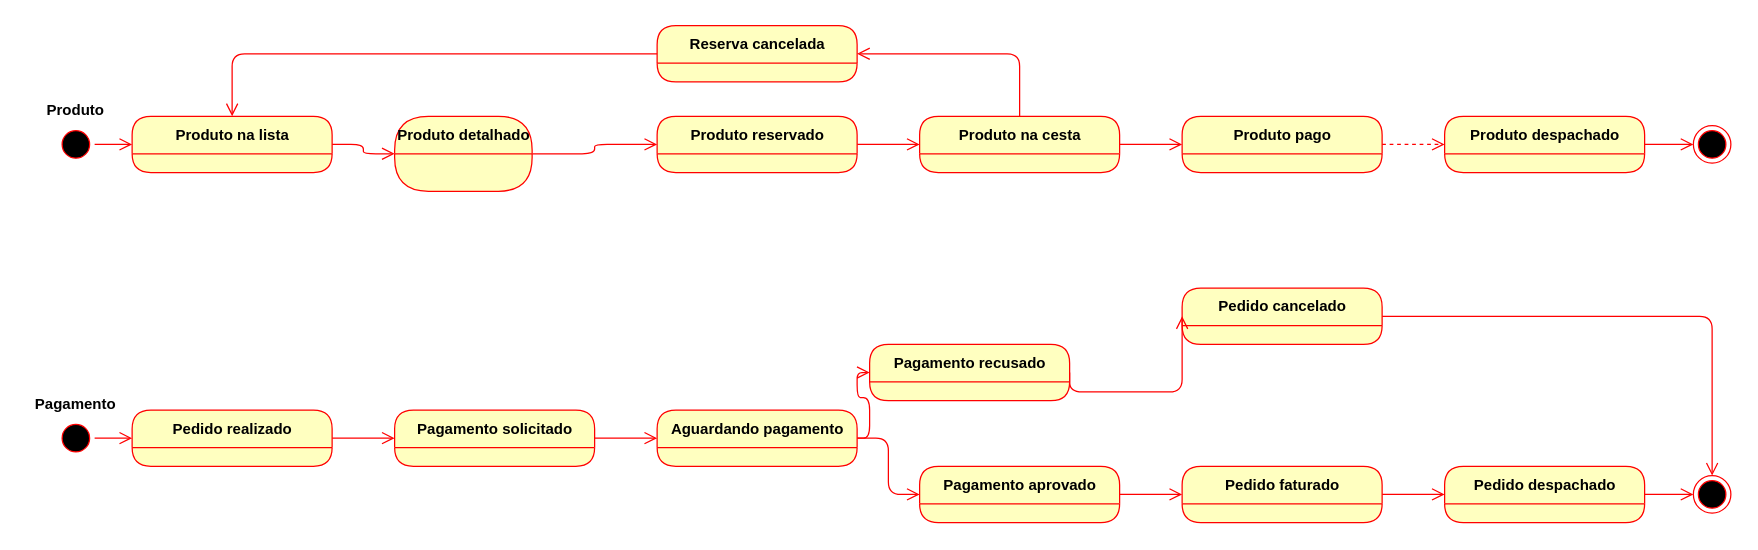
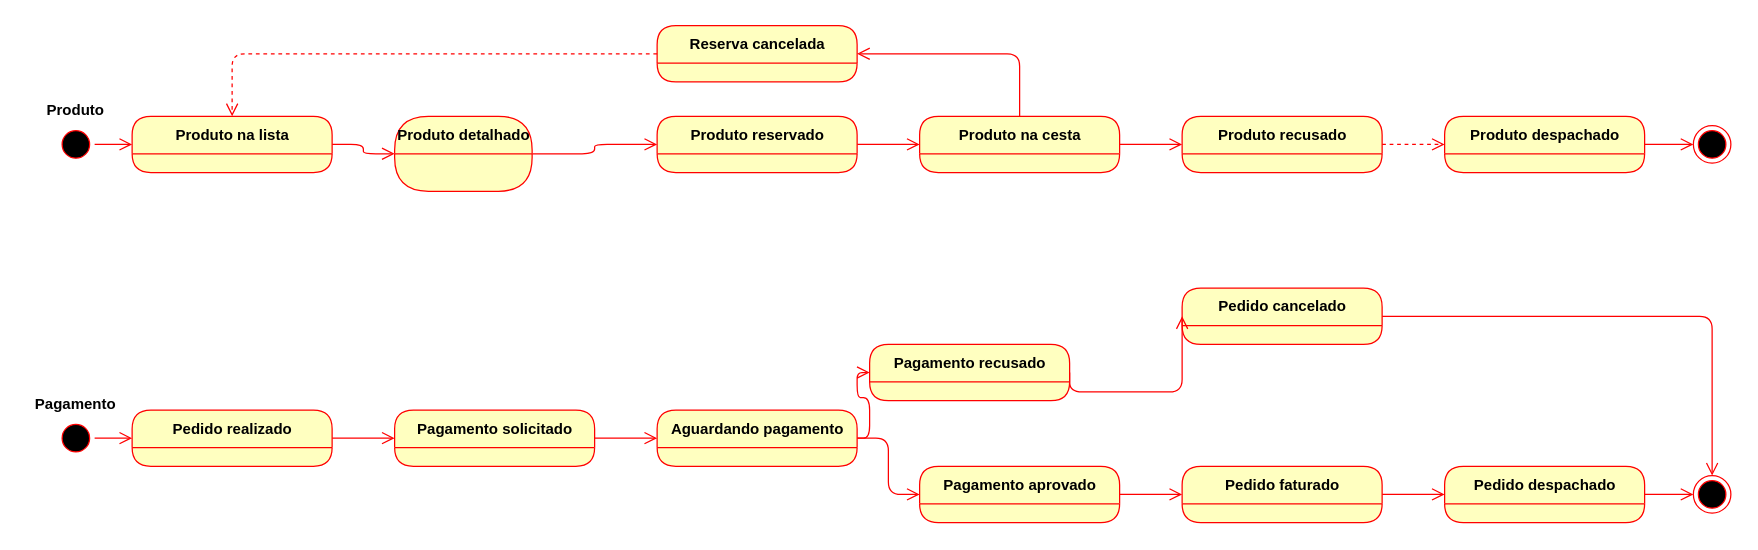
(419, 54) -> (419, 54)
(1283, 136) -> (1283, 136)
